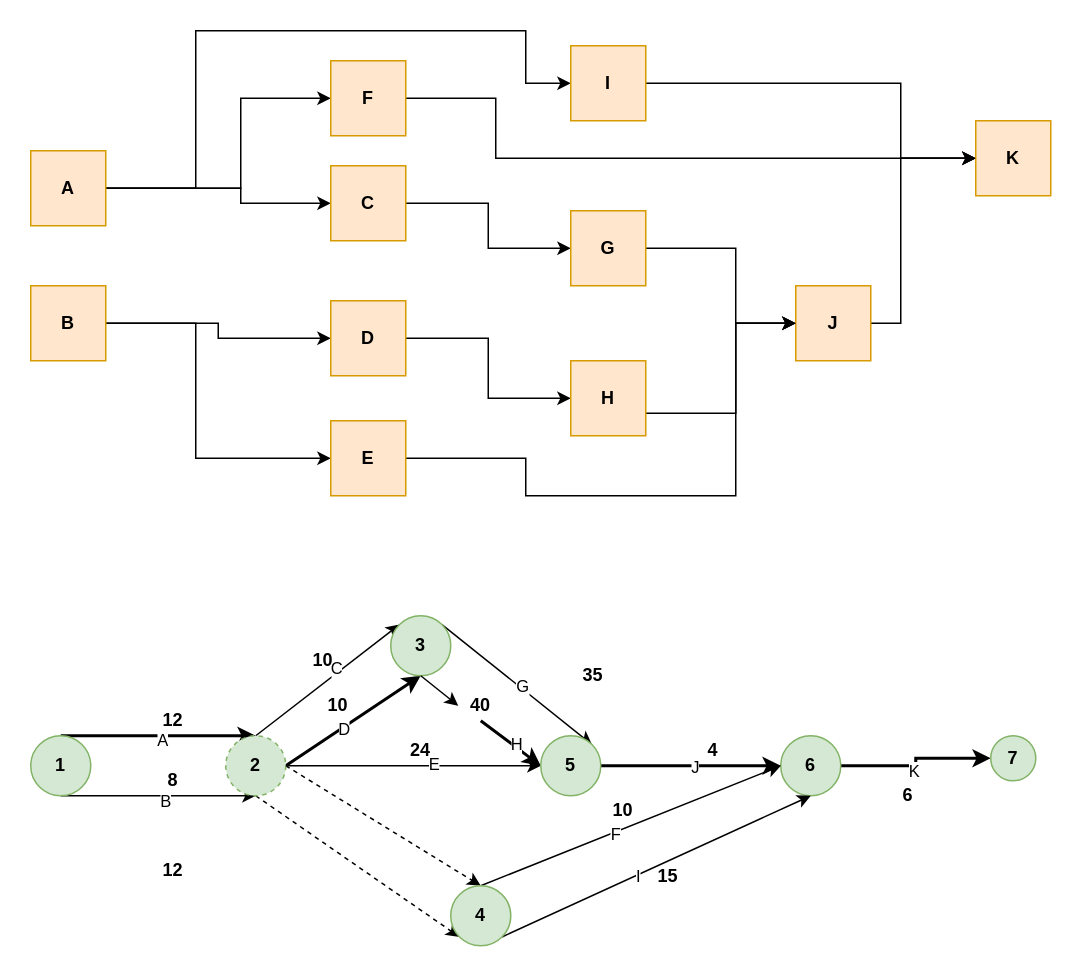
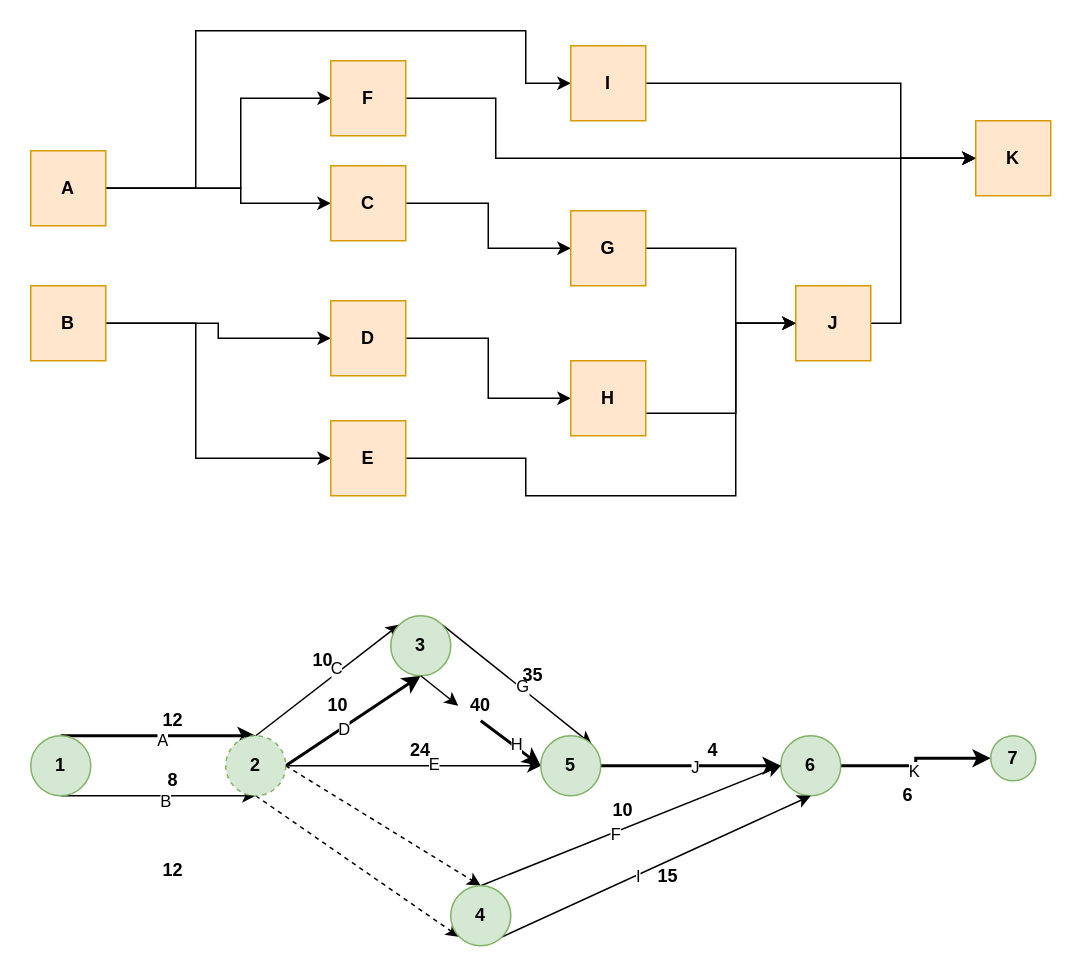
(593, 676) -> (533, 676)
